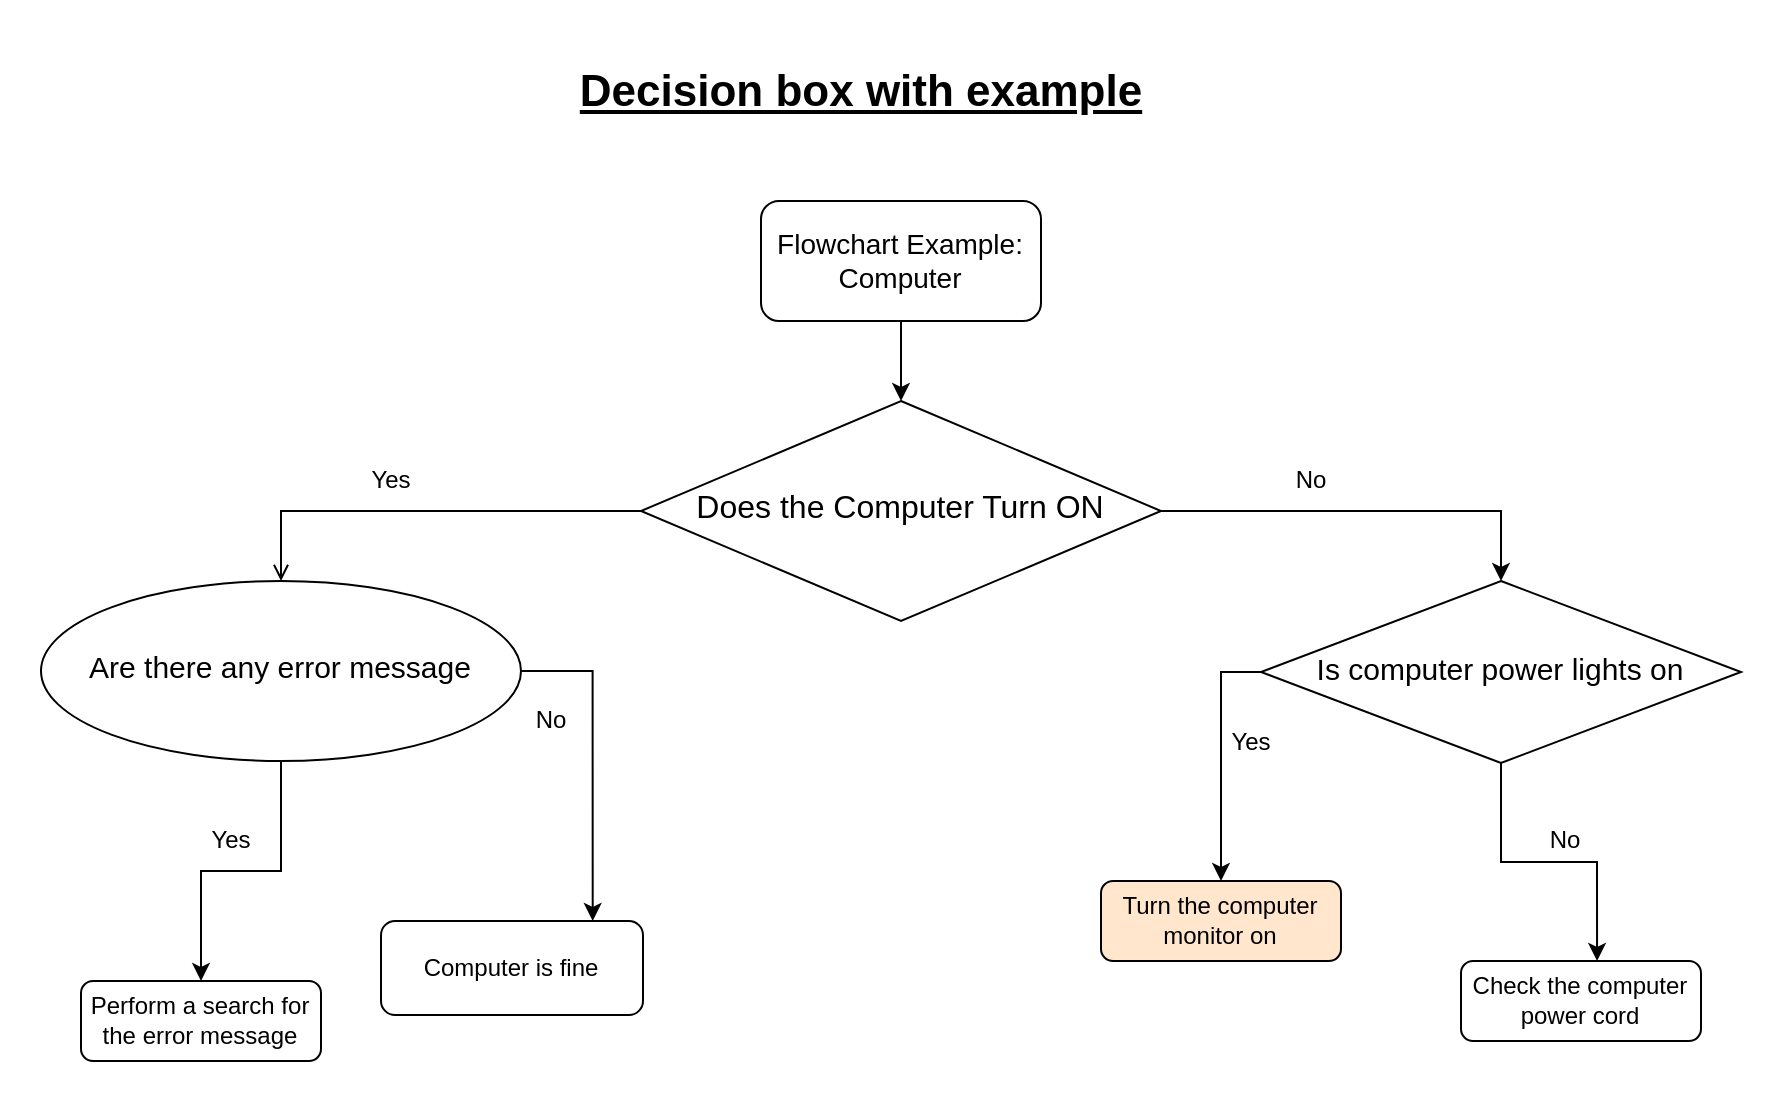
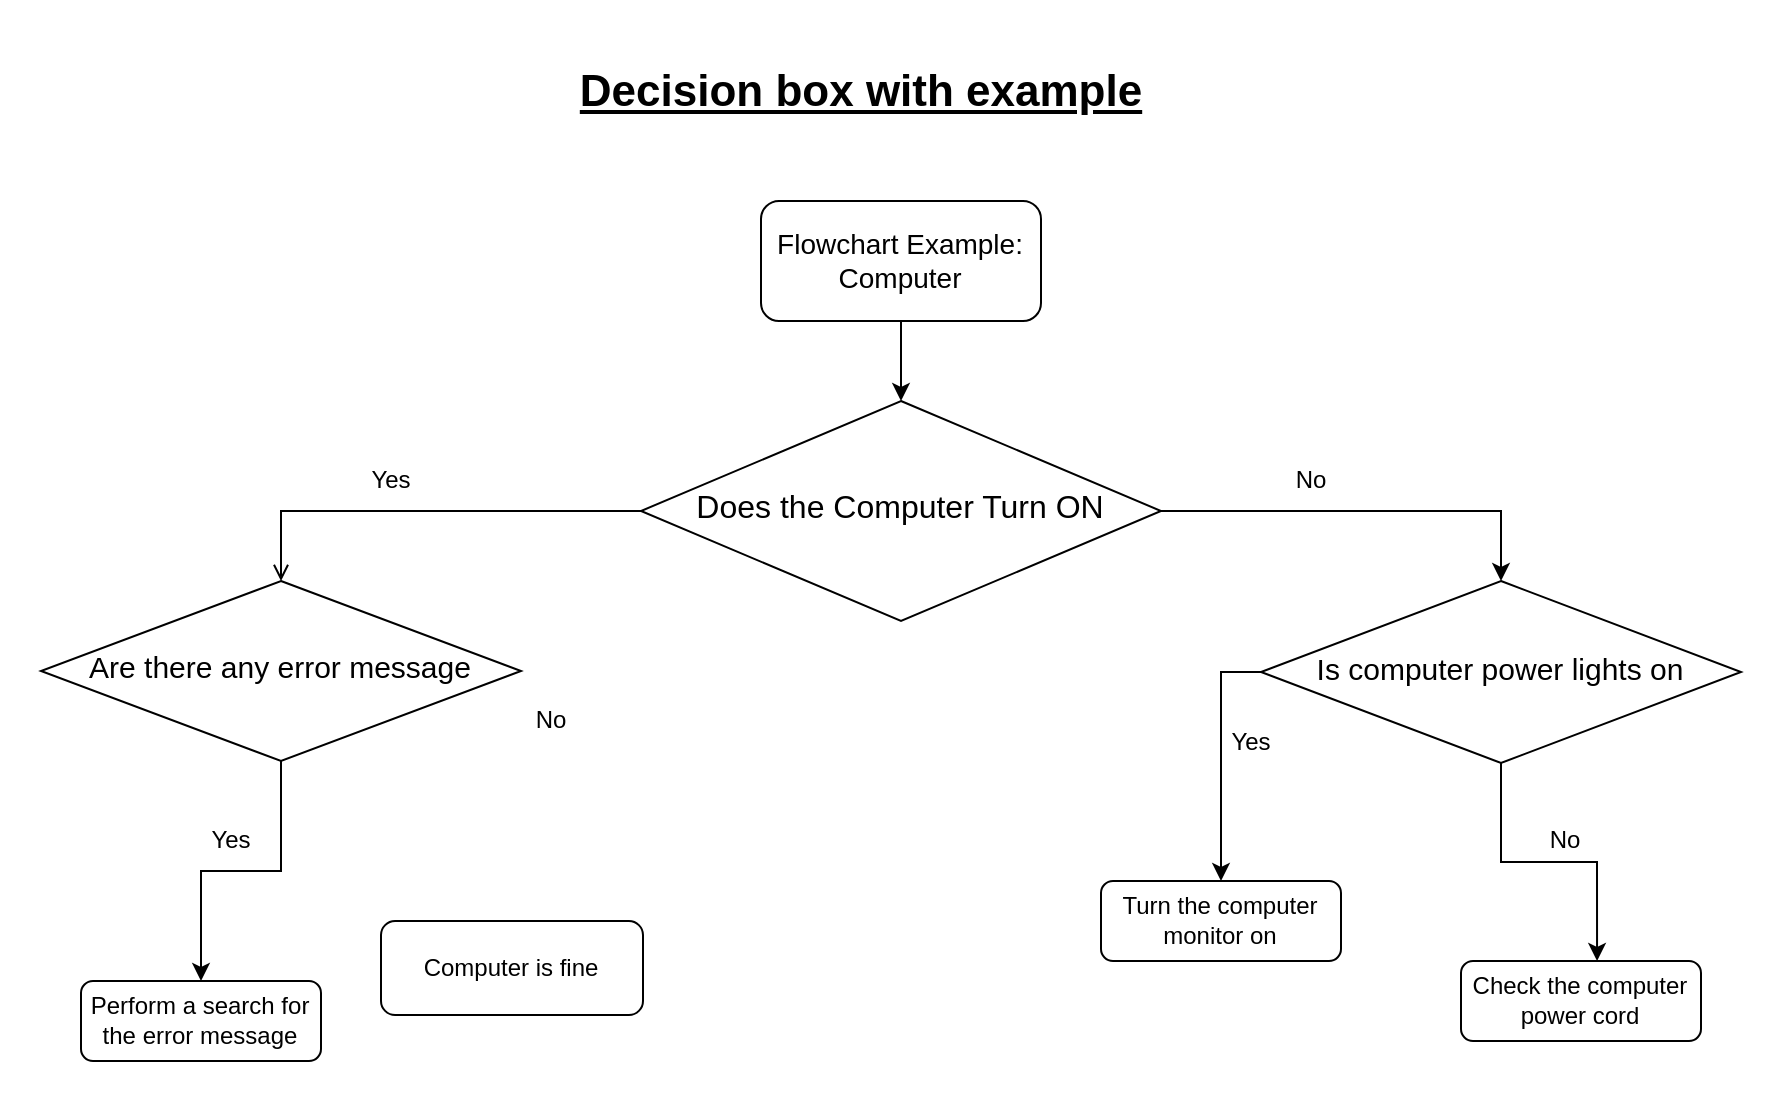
(281, 671) -> (281, 671)
(593, 754) -> none
(1221, 921) -> (1221, 921)
